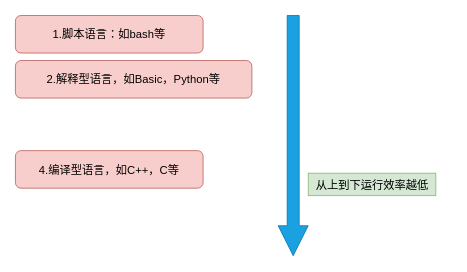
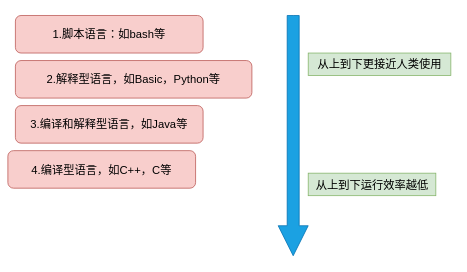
none -> (379, 64)
none -> (109, 124)
(109, 169) -> (102, 169)
